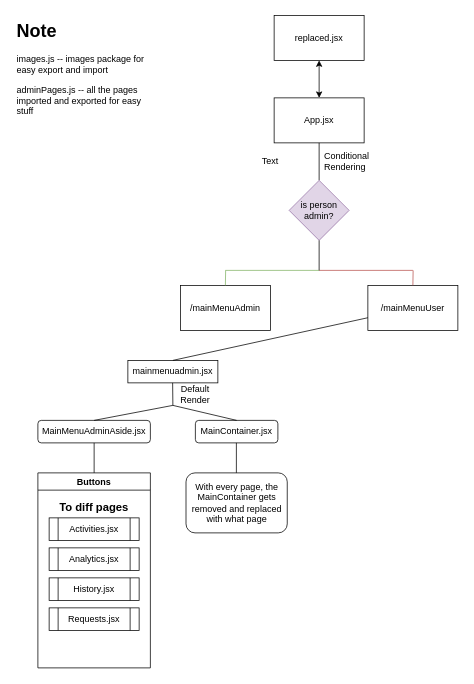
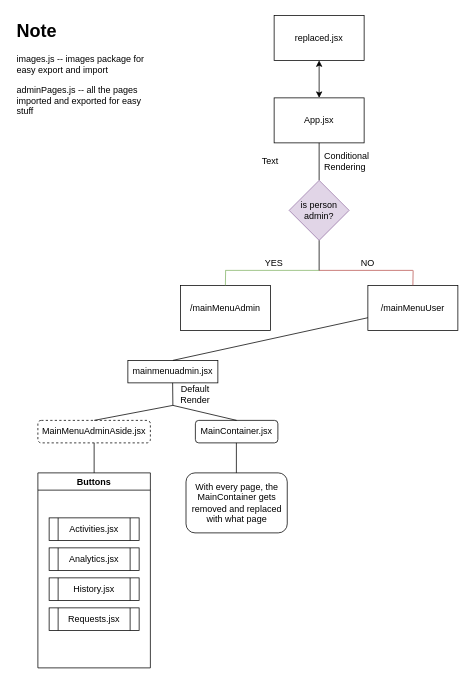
none -> (274, 263)
none -> (368, 263)
(94, 432) -> (94, 432)
(94, 507) -> none
